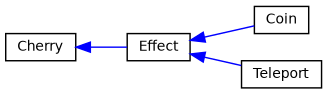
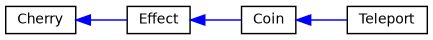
(223, 61) -> (329, 20)
